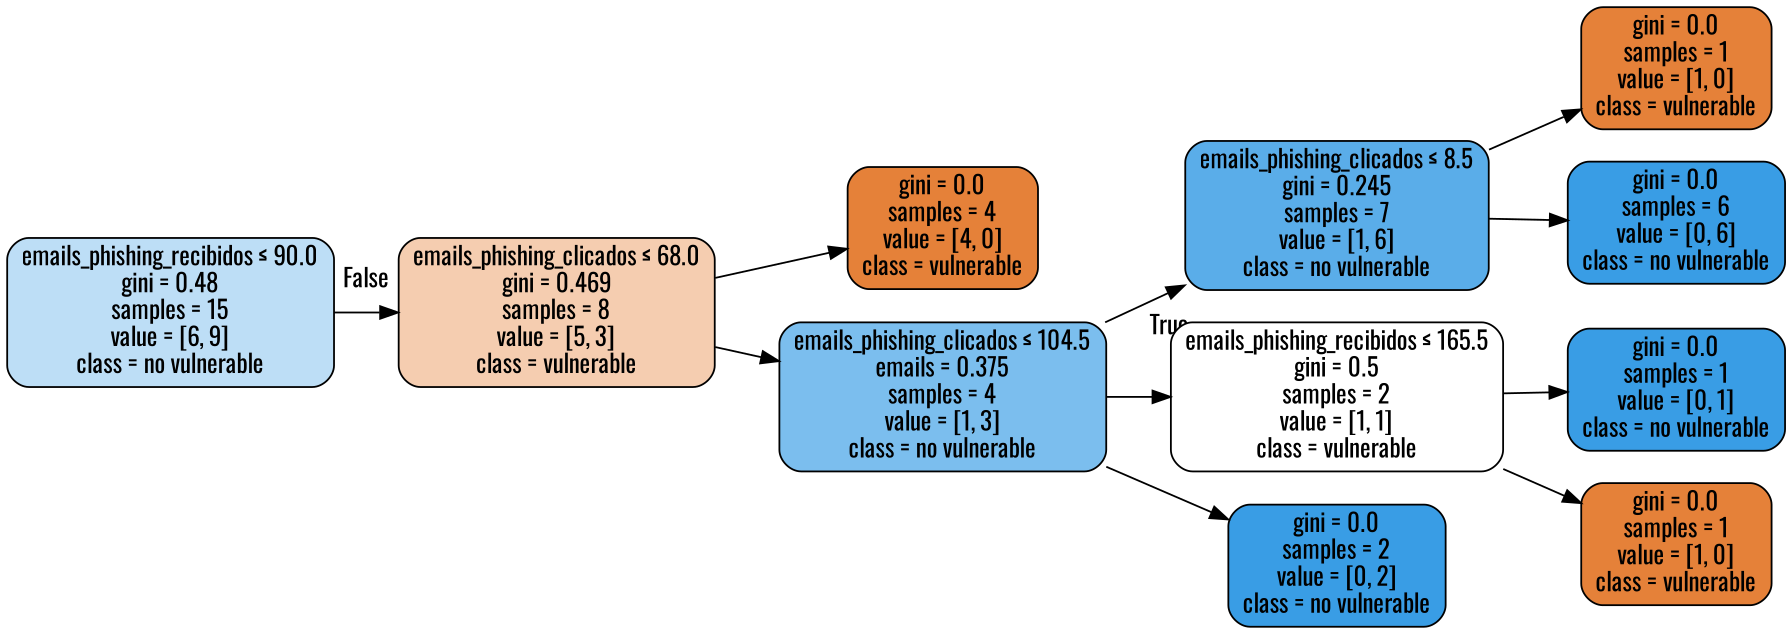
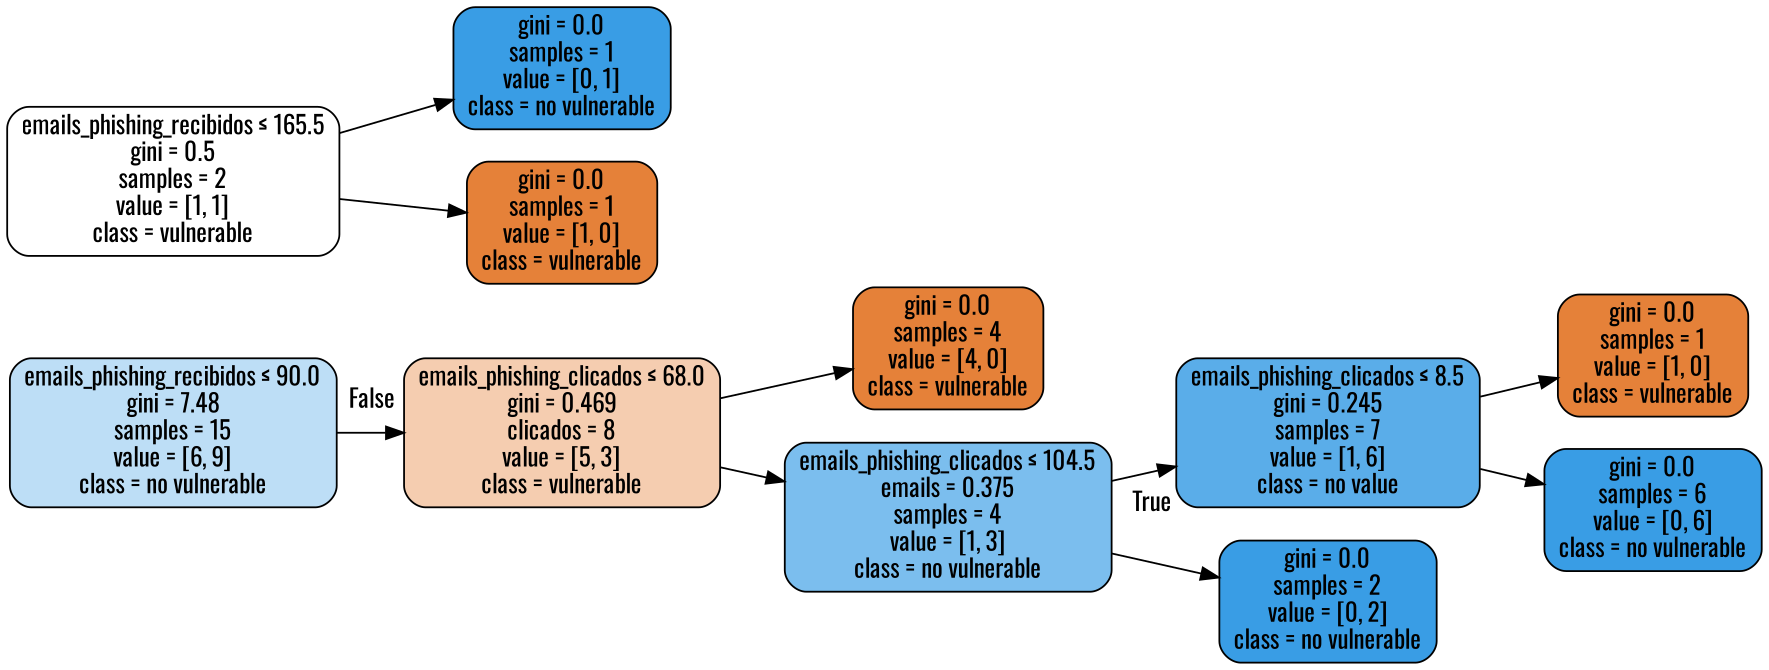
(1337, 268) -> (1328, 486)
(171, 285) -> (173, 405)
(557, 312) -> (562, 432)
(1129, 397) -> none
